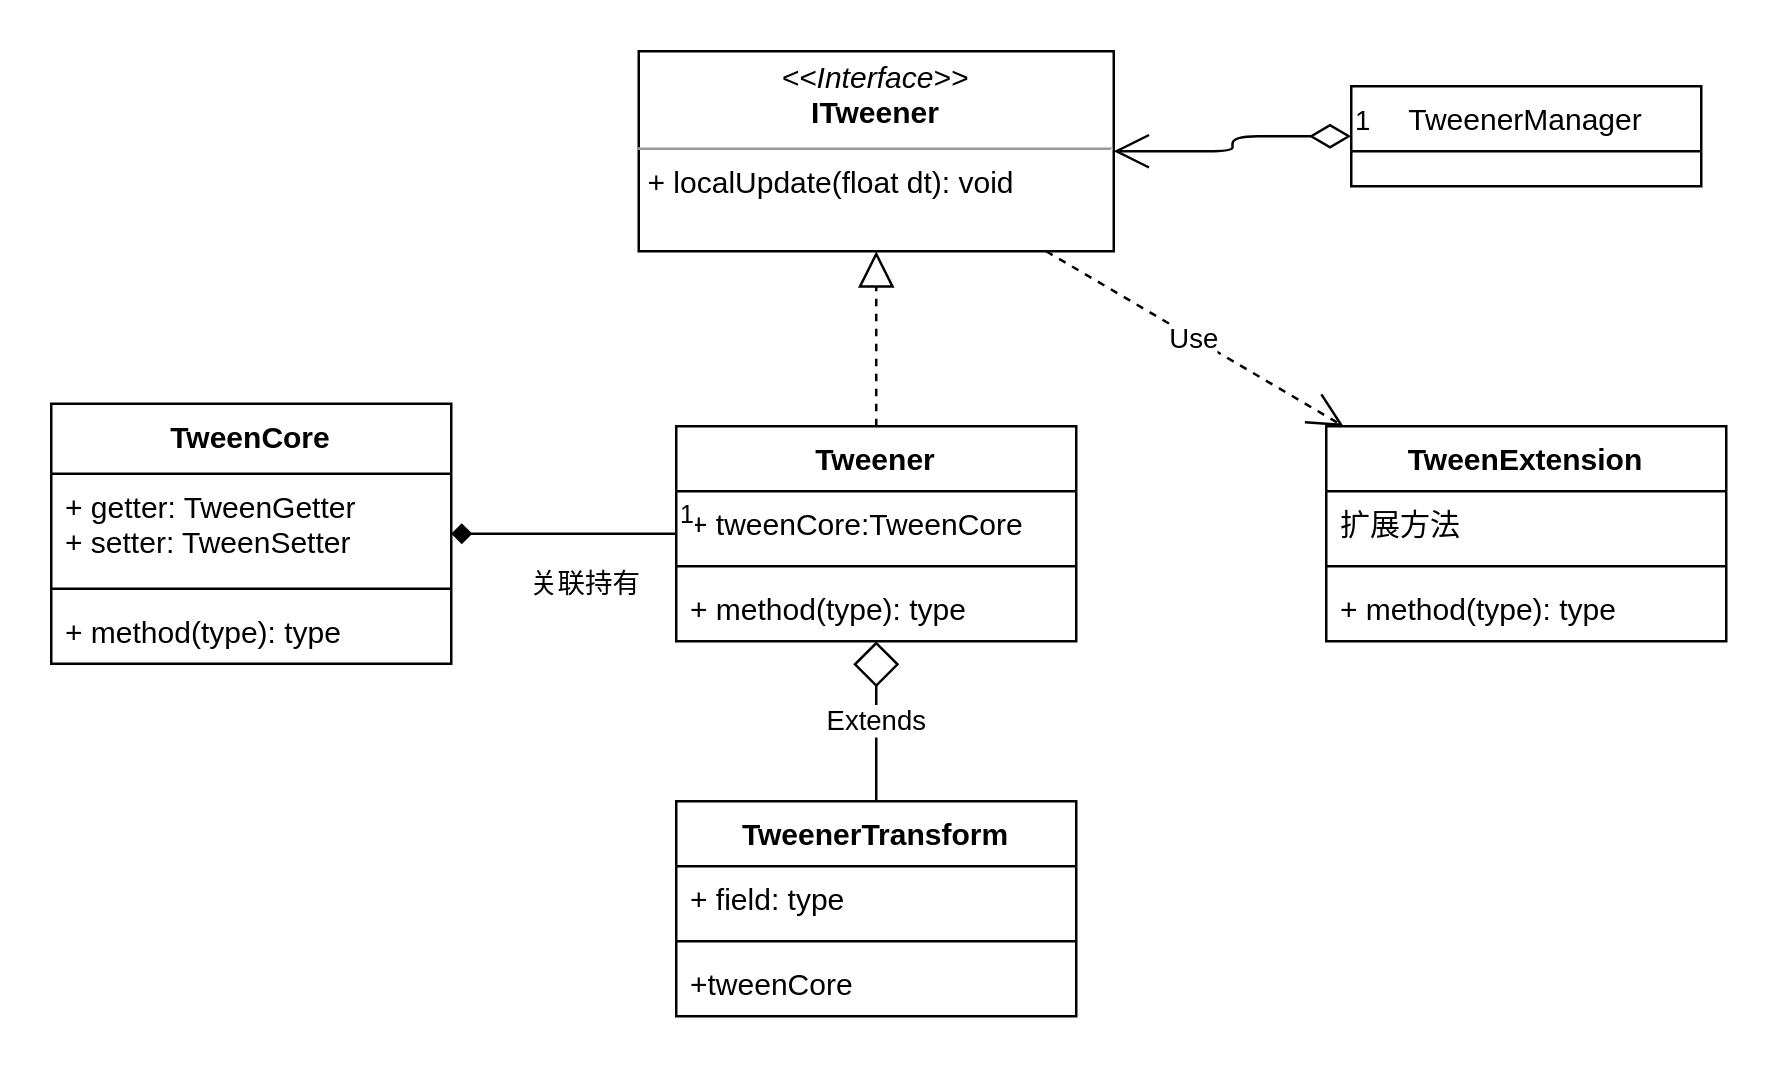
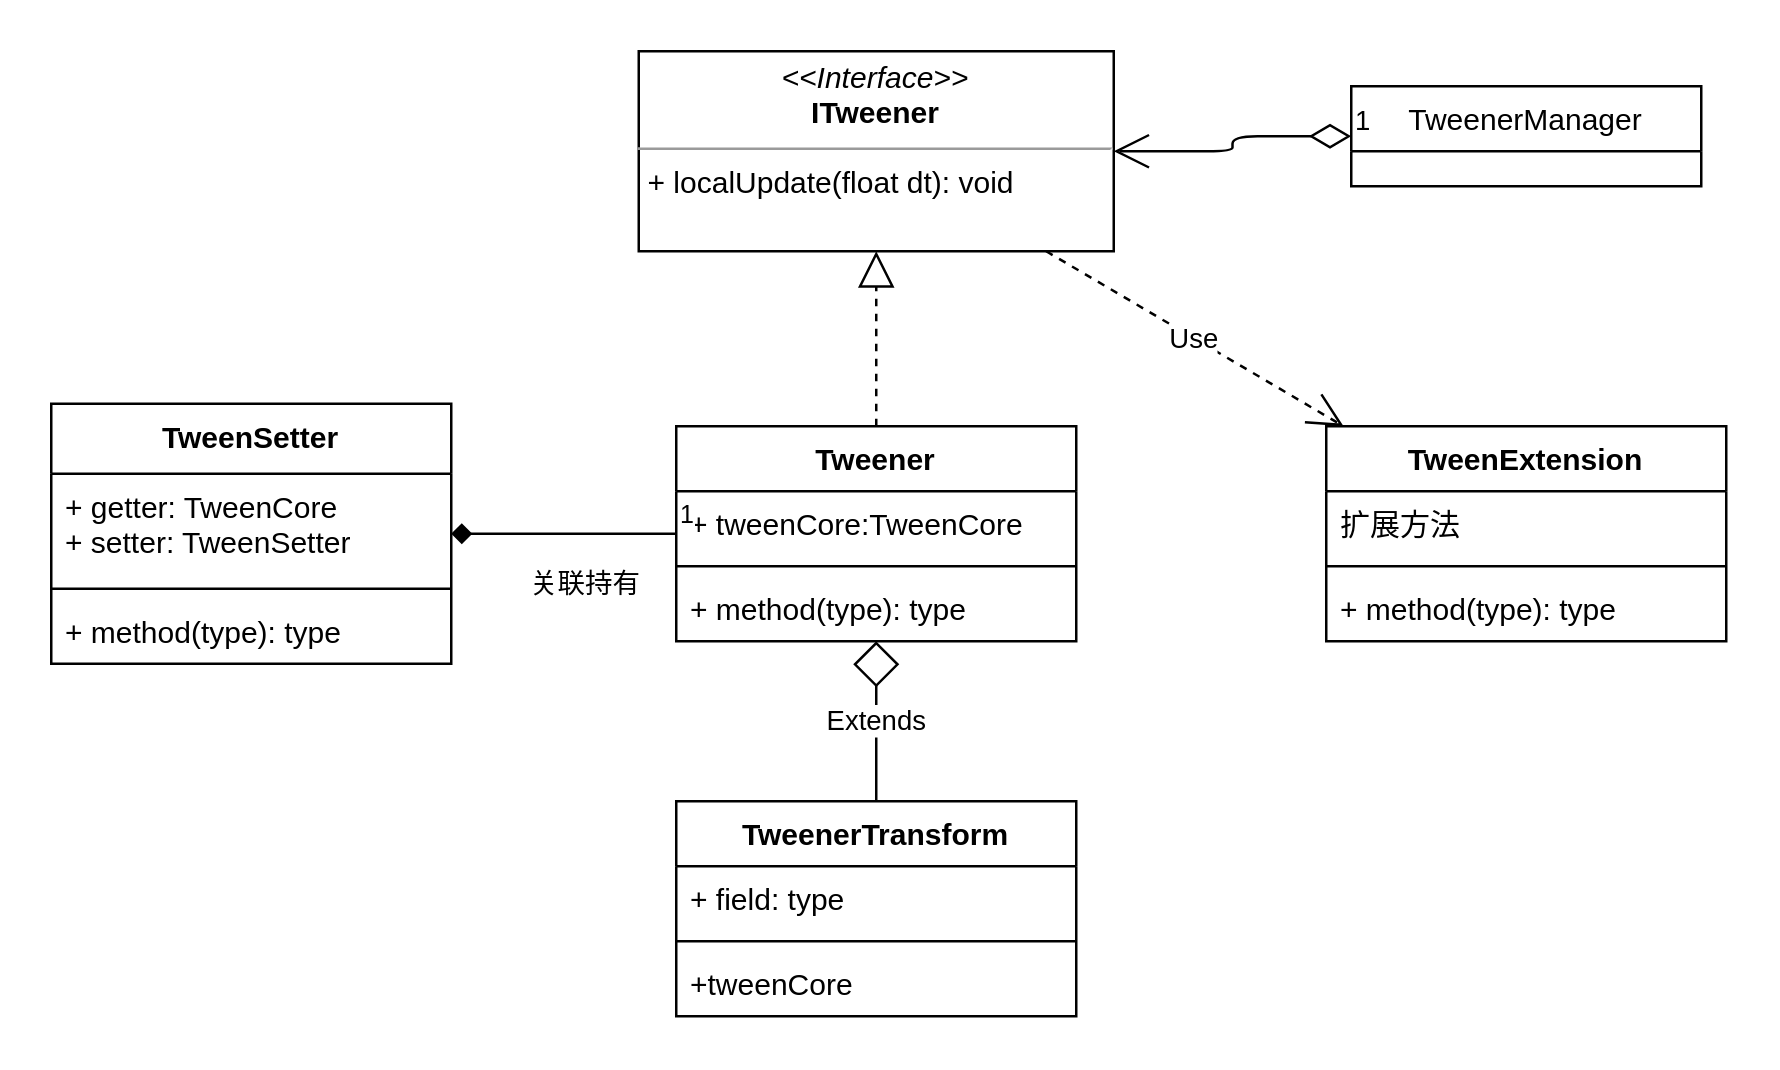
(250, 438) -> (250, 438)
(230, 508) -> (213, 508)
